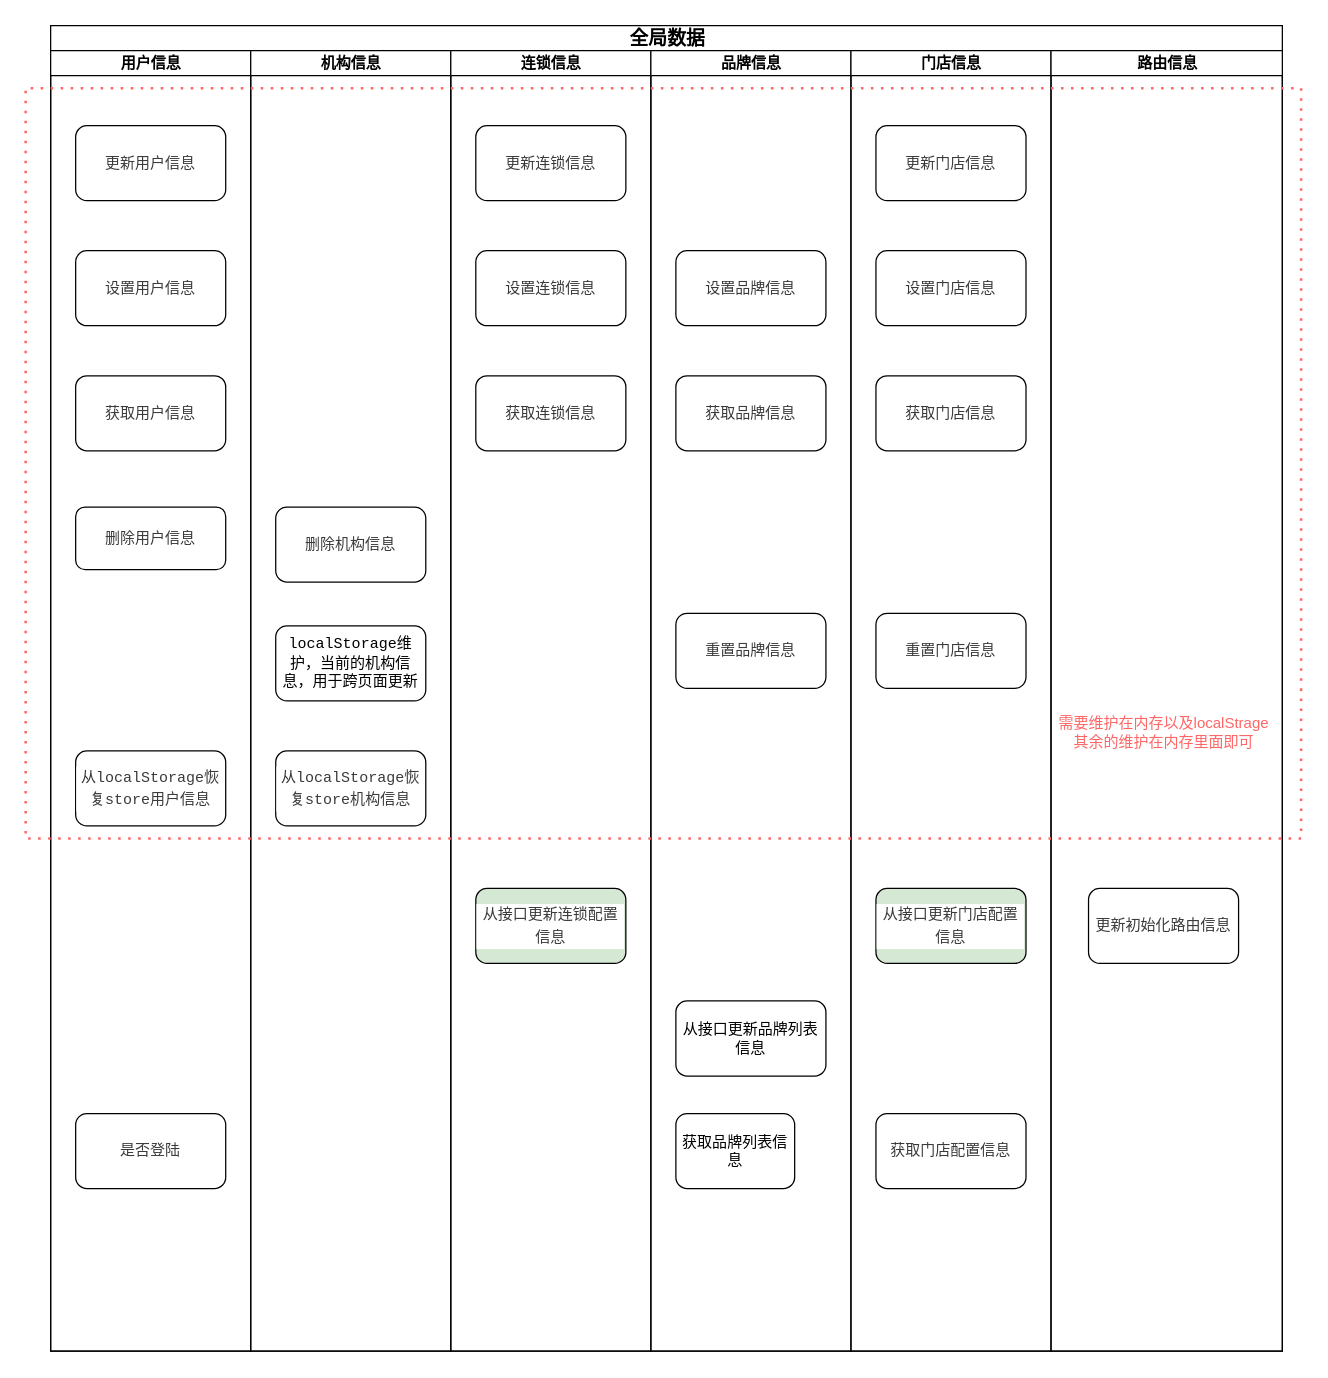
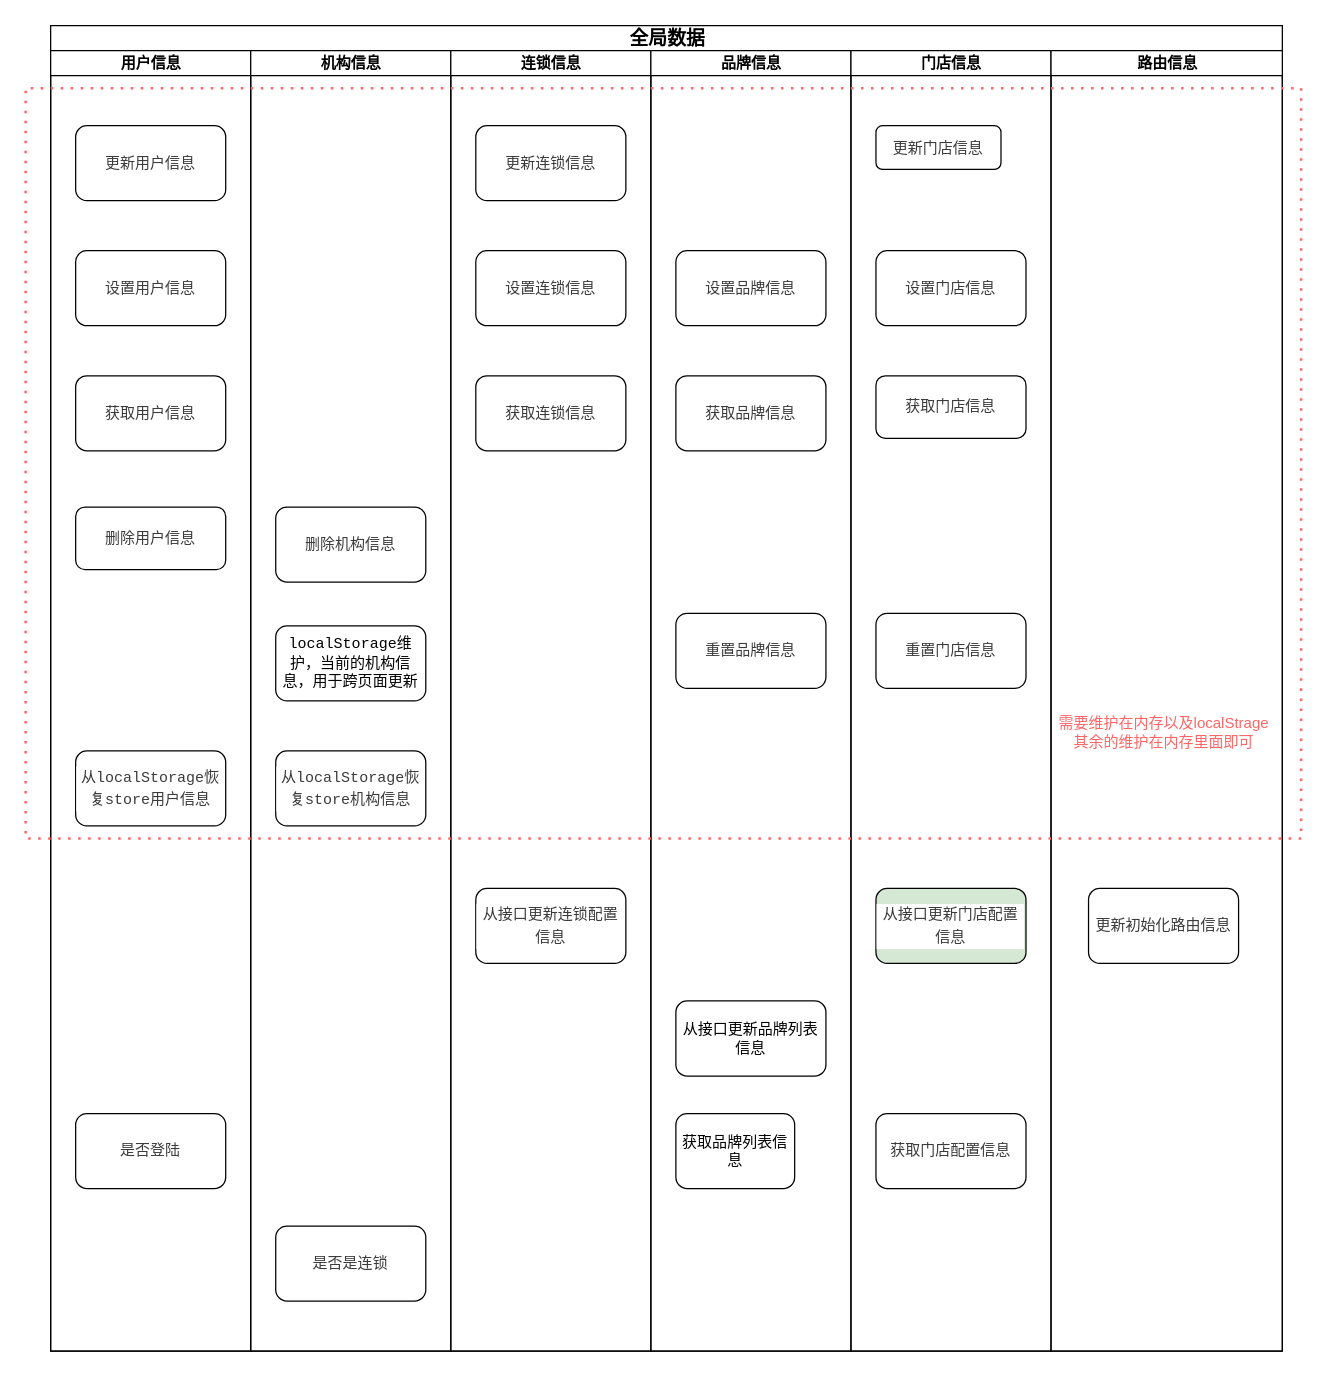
(951, 163) -> (938, 148)
(951, 413) -> (951, 407)
(551, 926) -> (551, 926)
none -> (351, 1263)
